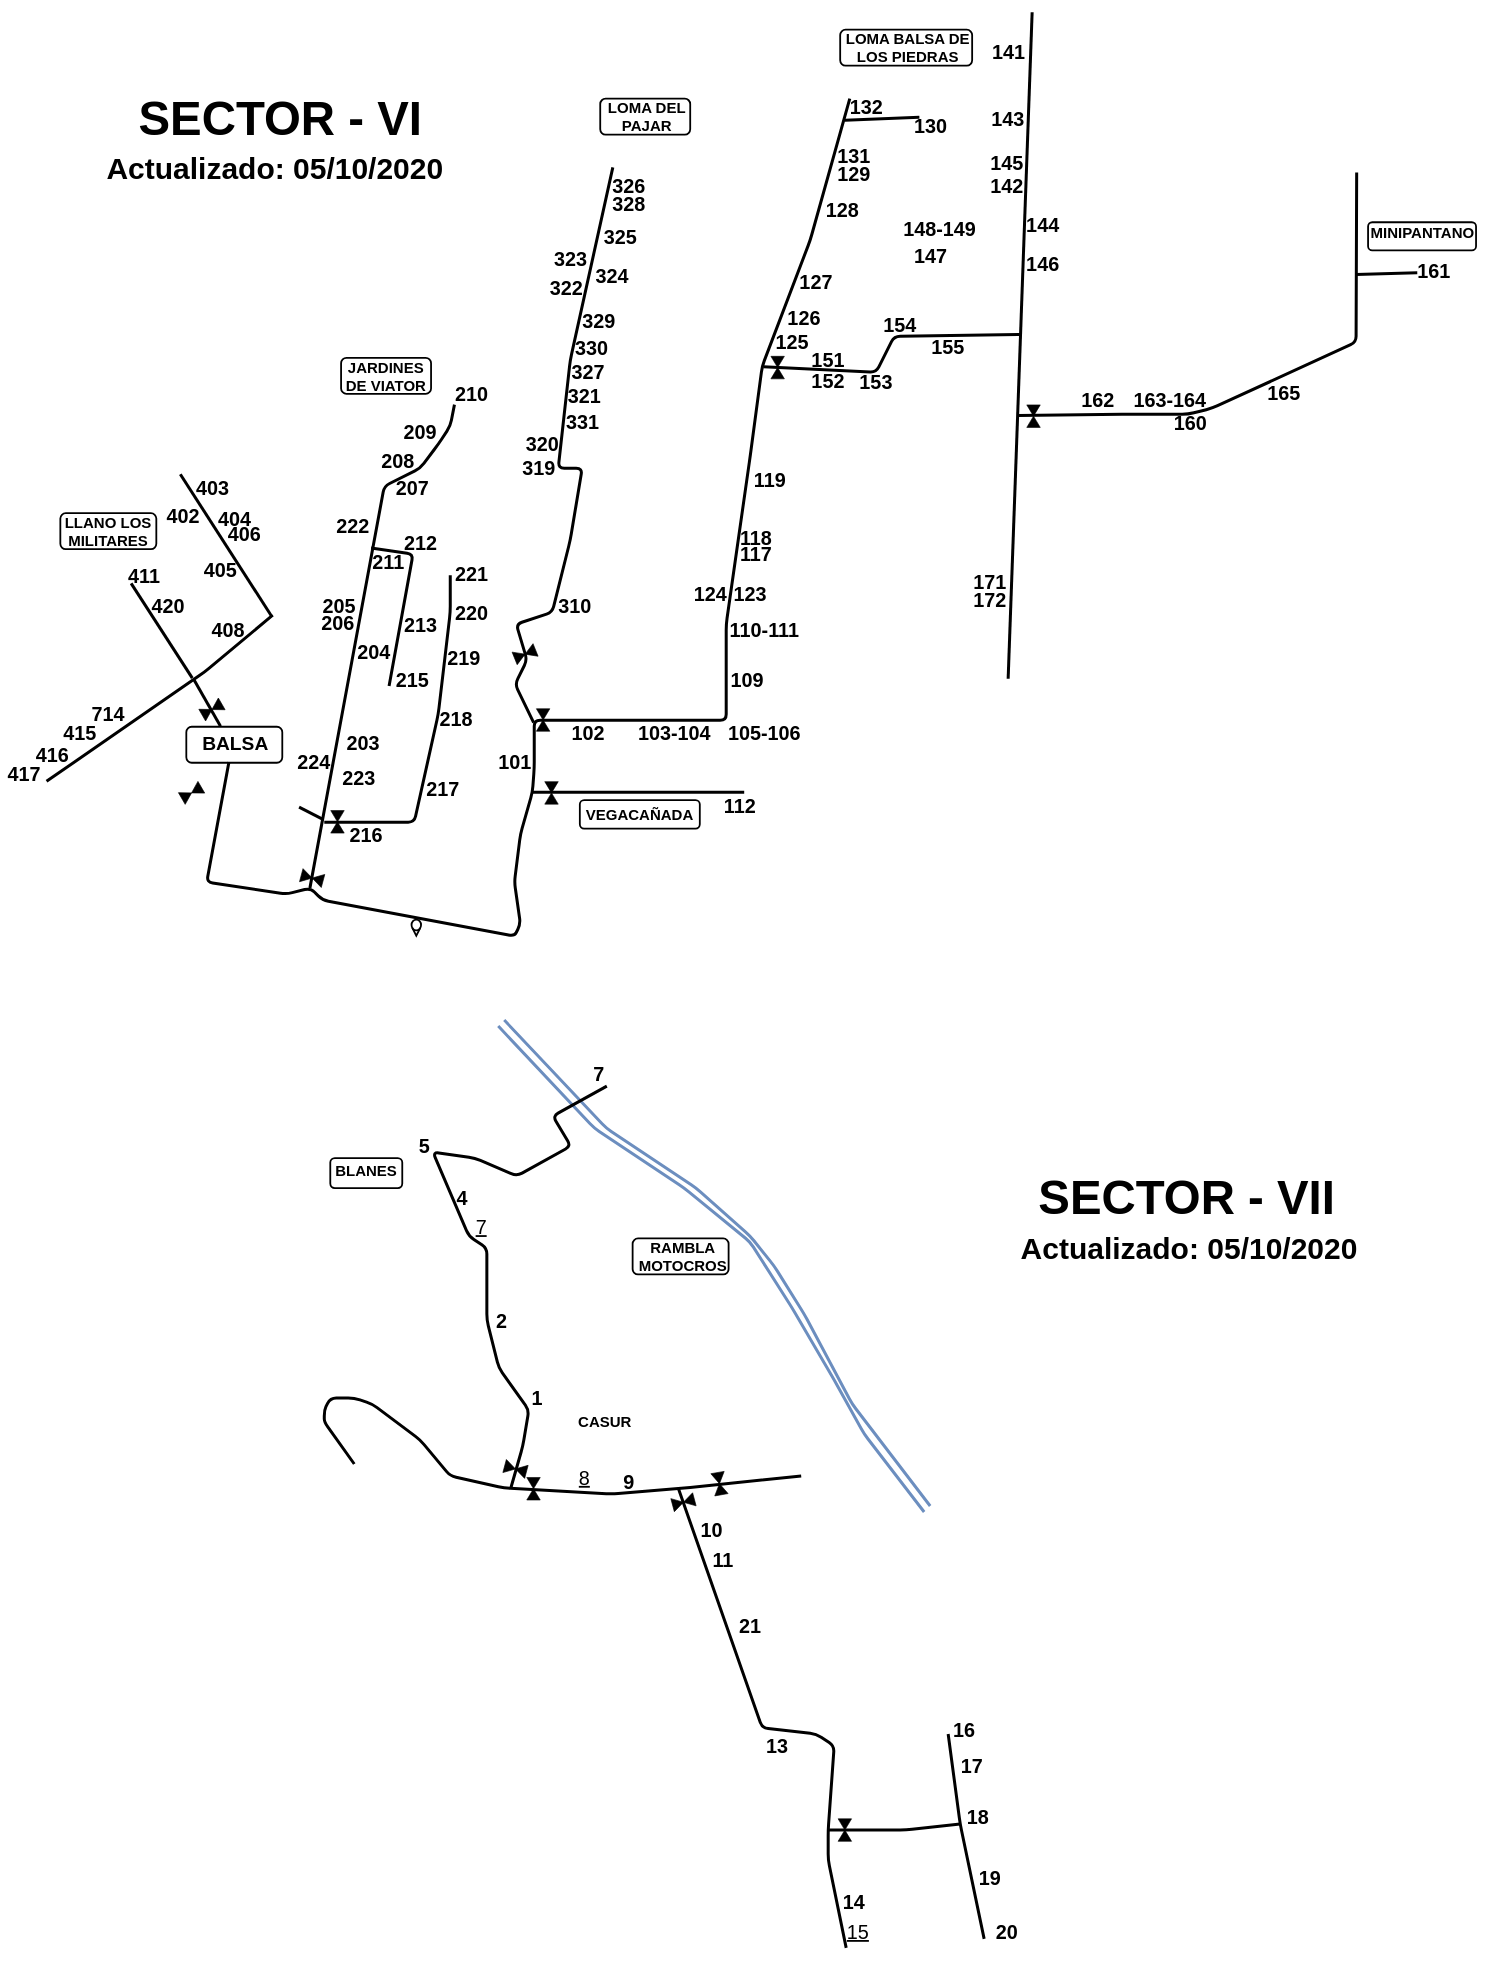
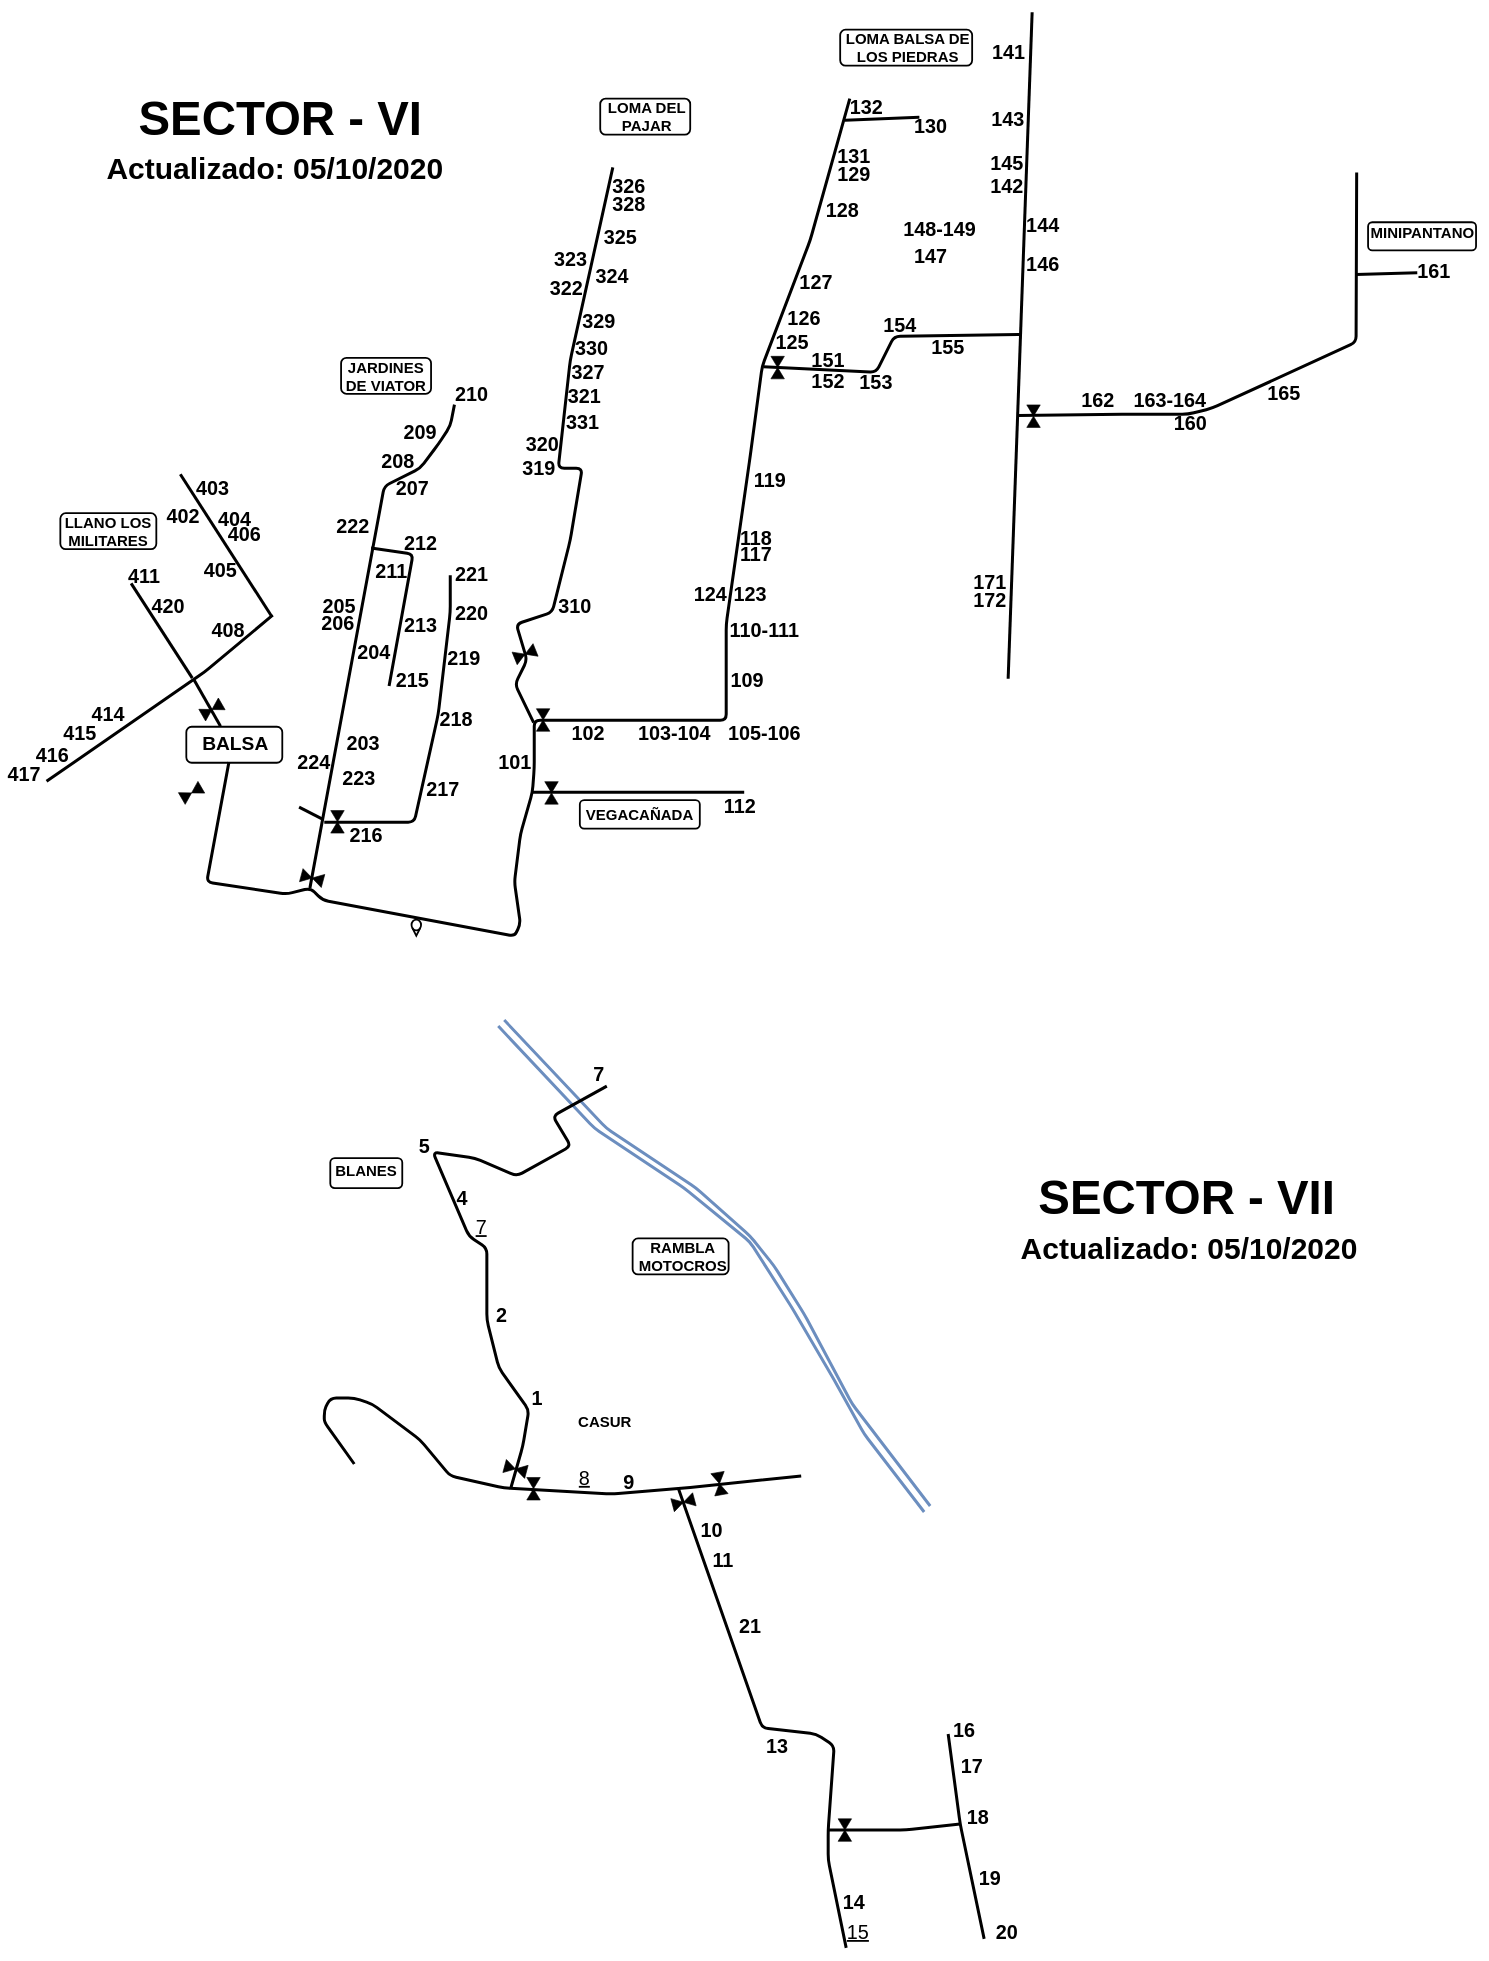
(388, 562) -> (391, 571)
(108, 714) -> (108, 714)
(502, 1322) -> (502, 1316)
